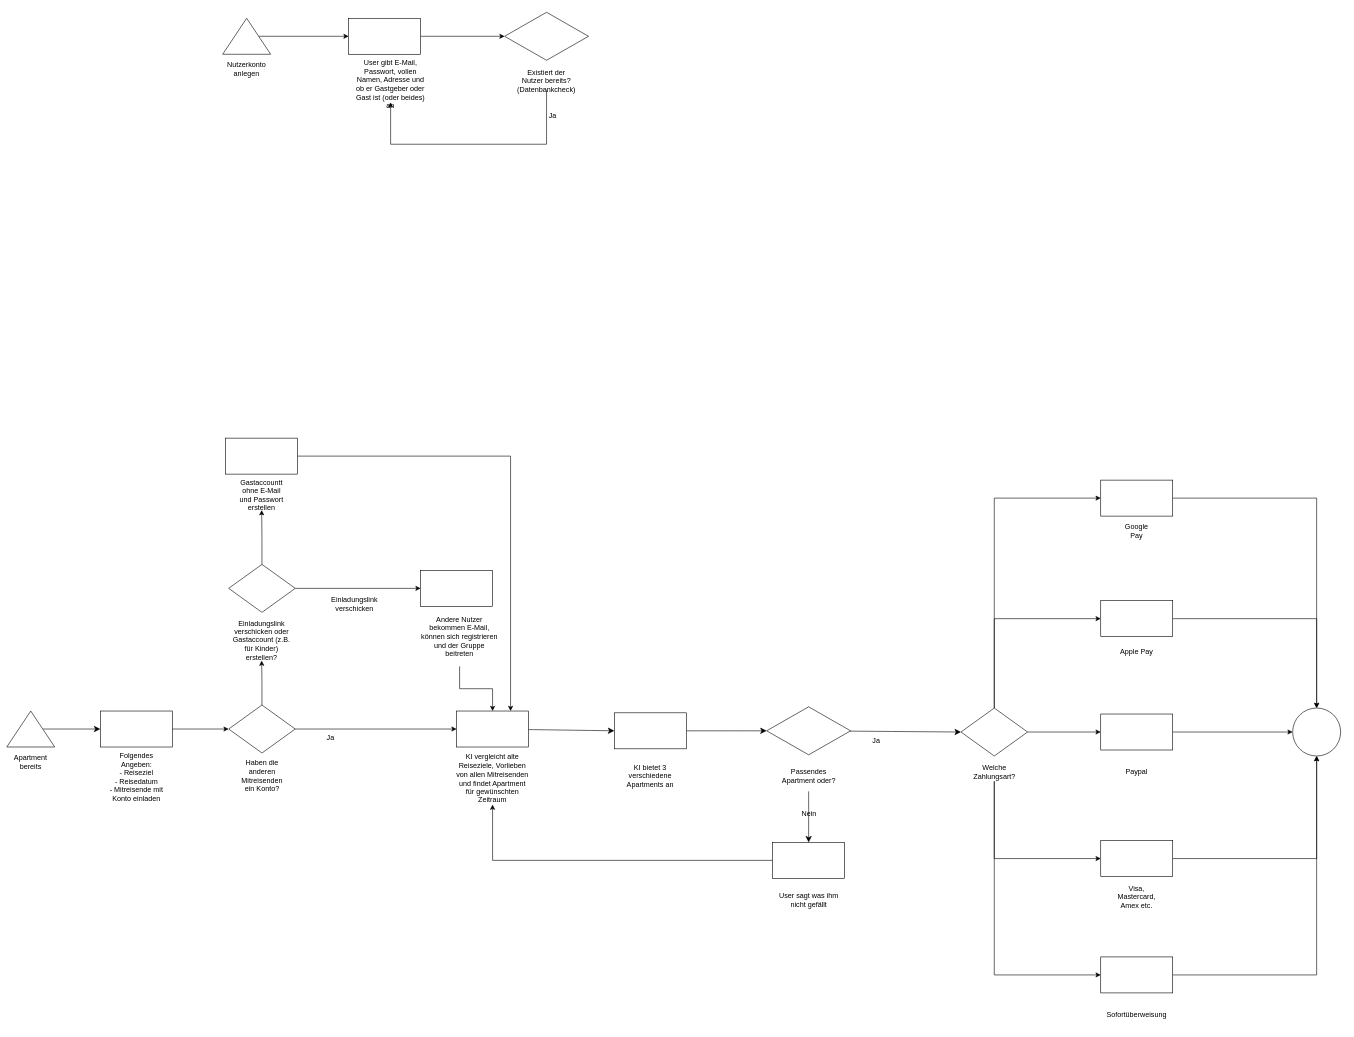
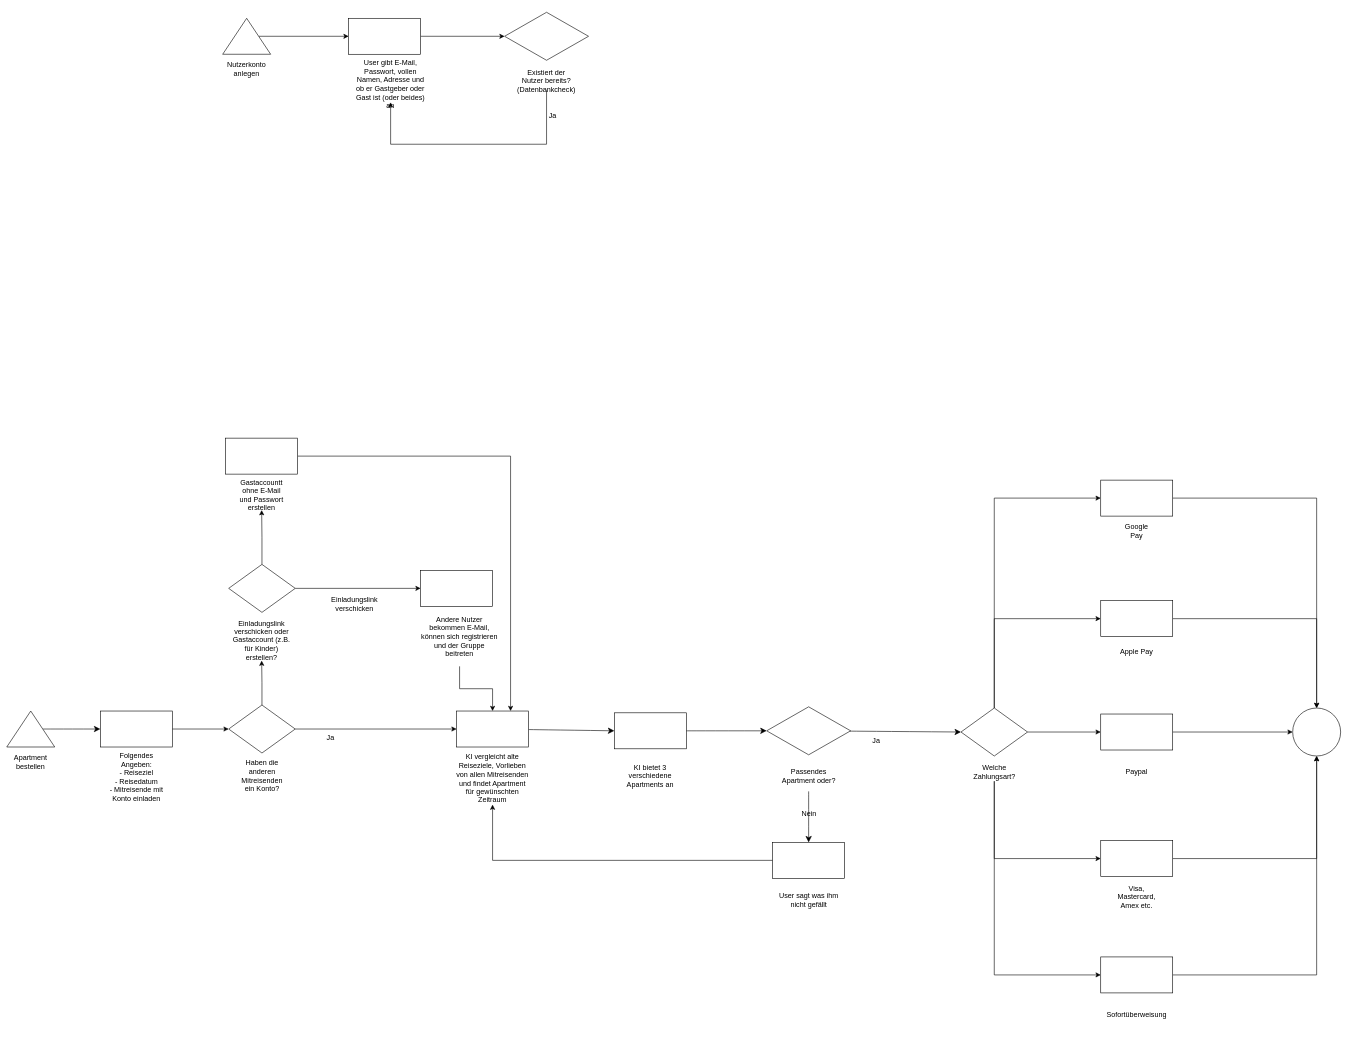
(30, 762) -> (30, 762)
